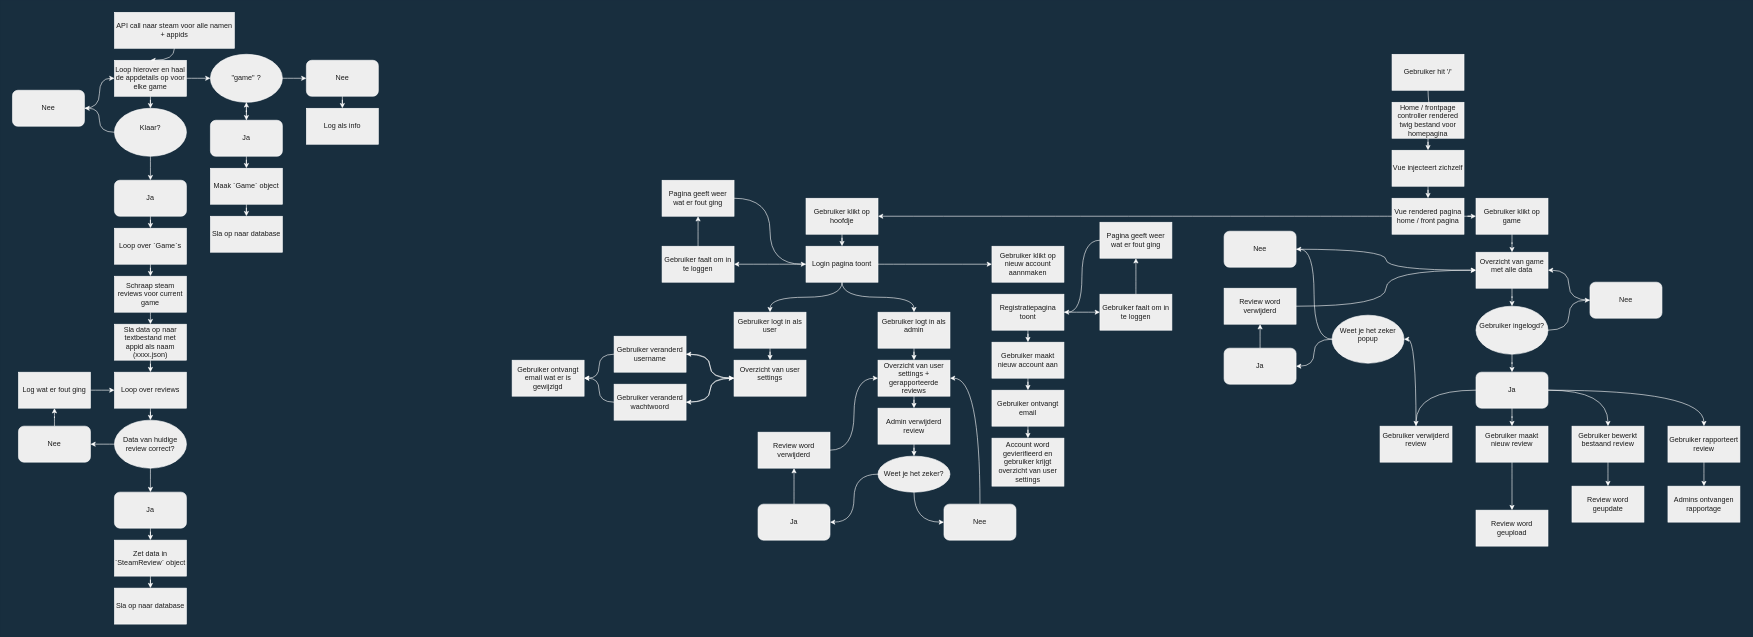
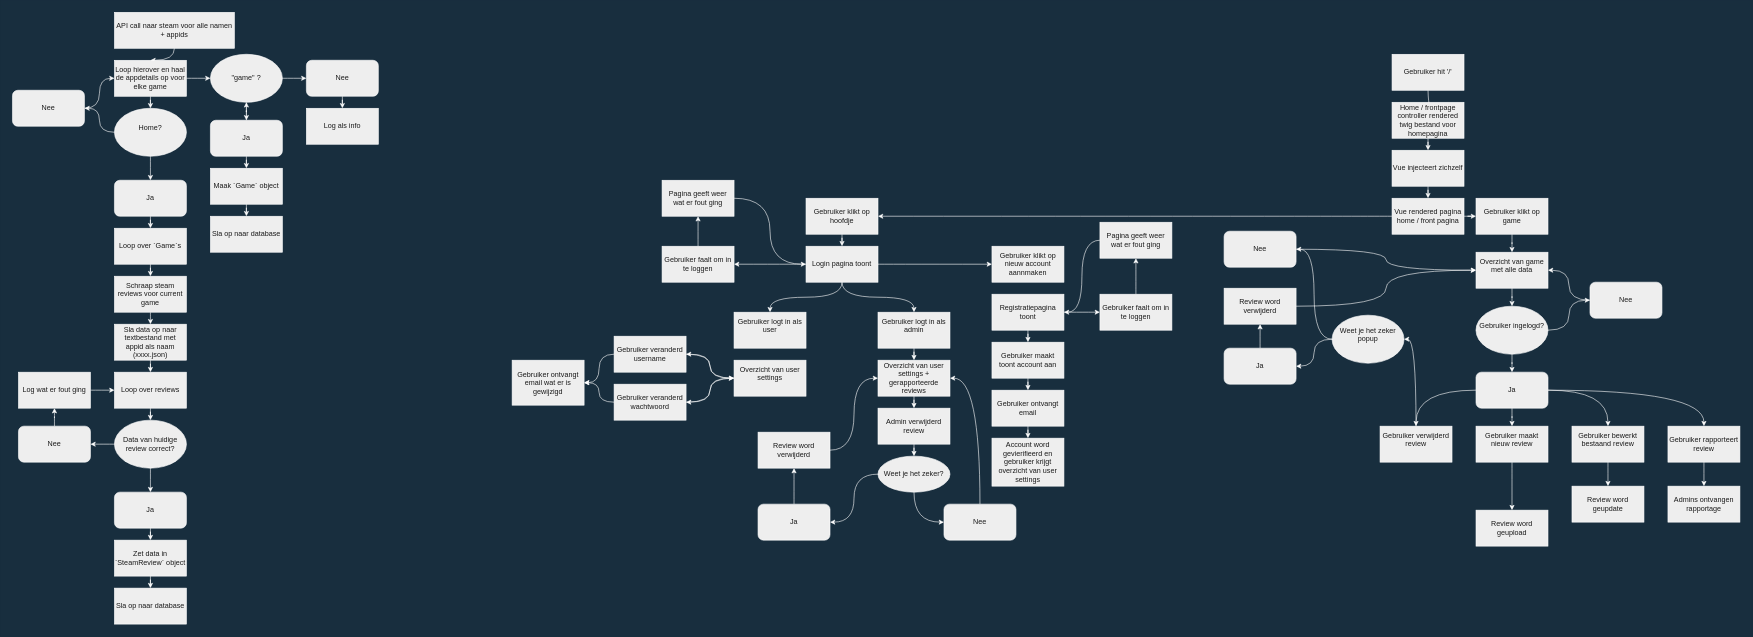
(150, 132) -> (150, 132)
(770, 354) -> none
(1028, 360) -> (1028, 360)
(548, 378) -> (548, 383)
